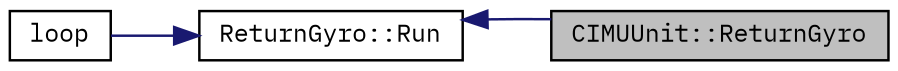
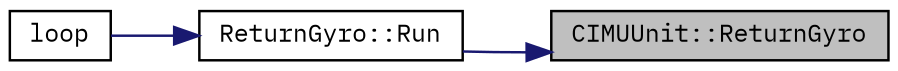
(520, 19) -> (495, 52)
